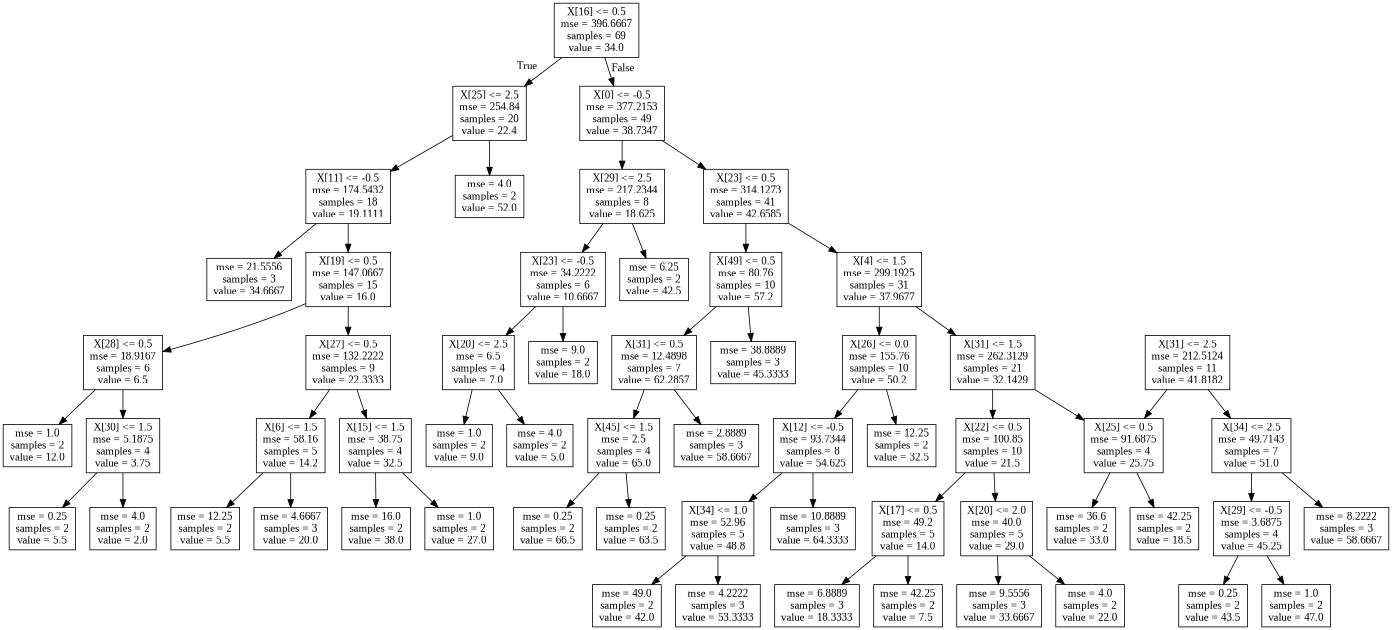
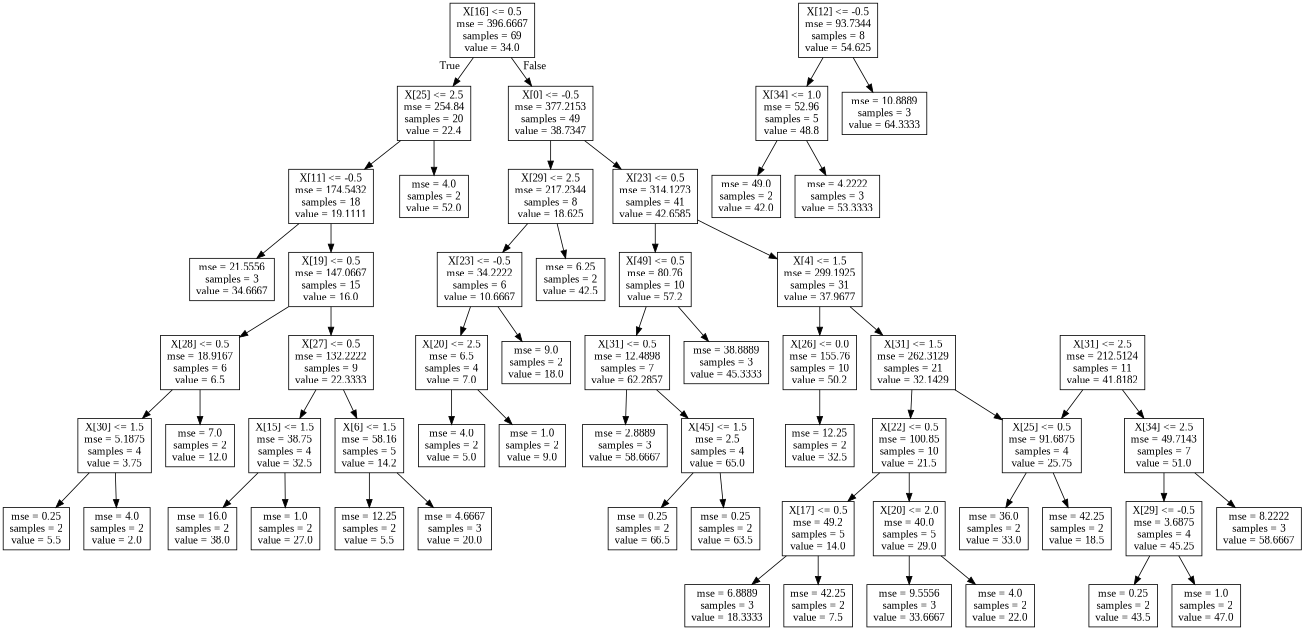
(849, 401) -> none
(38, 446) -> (200, 446)
(1081, 529) -> (994, 529)
